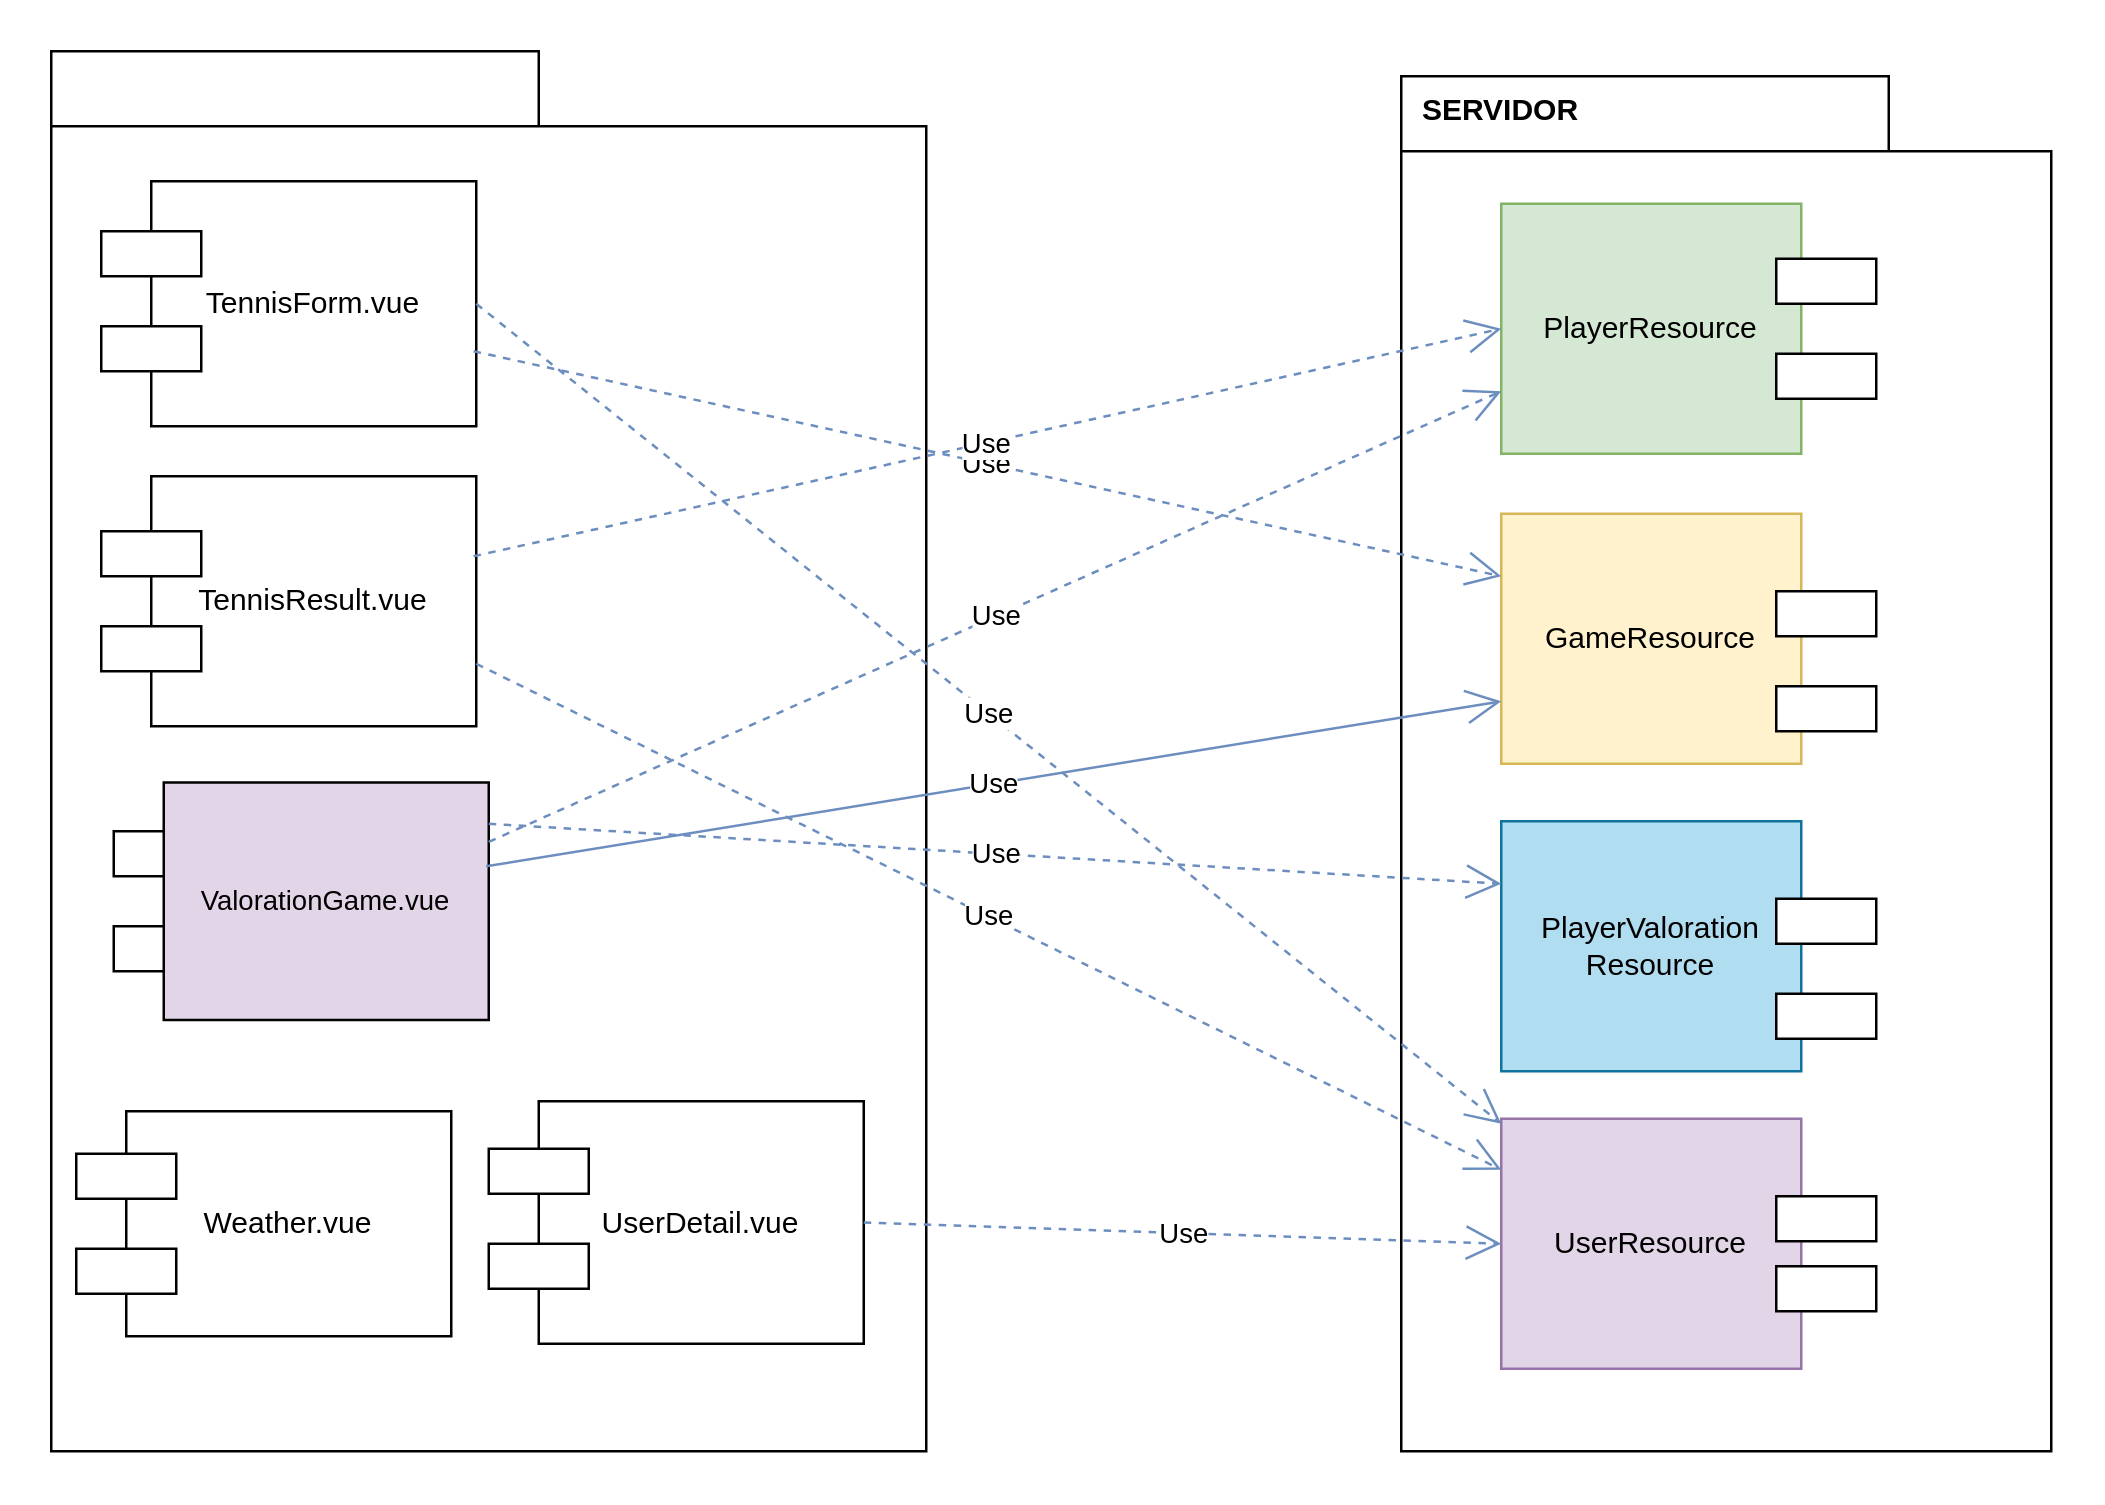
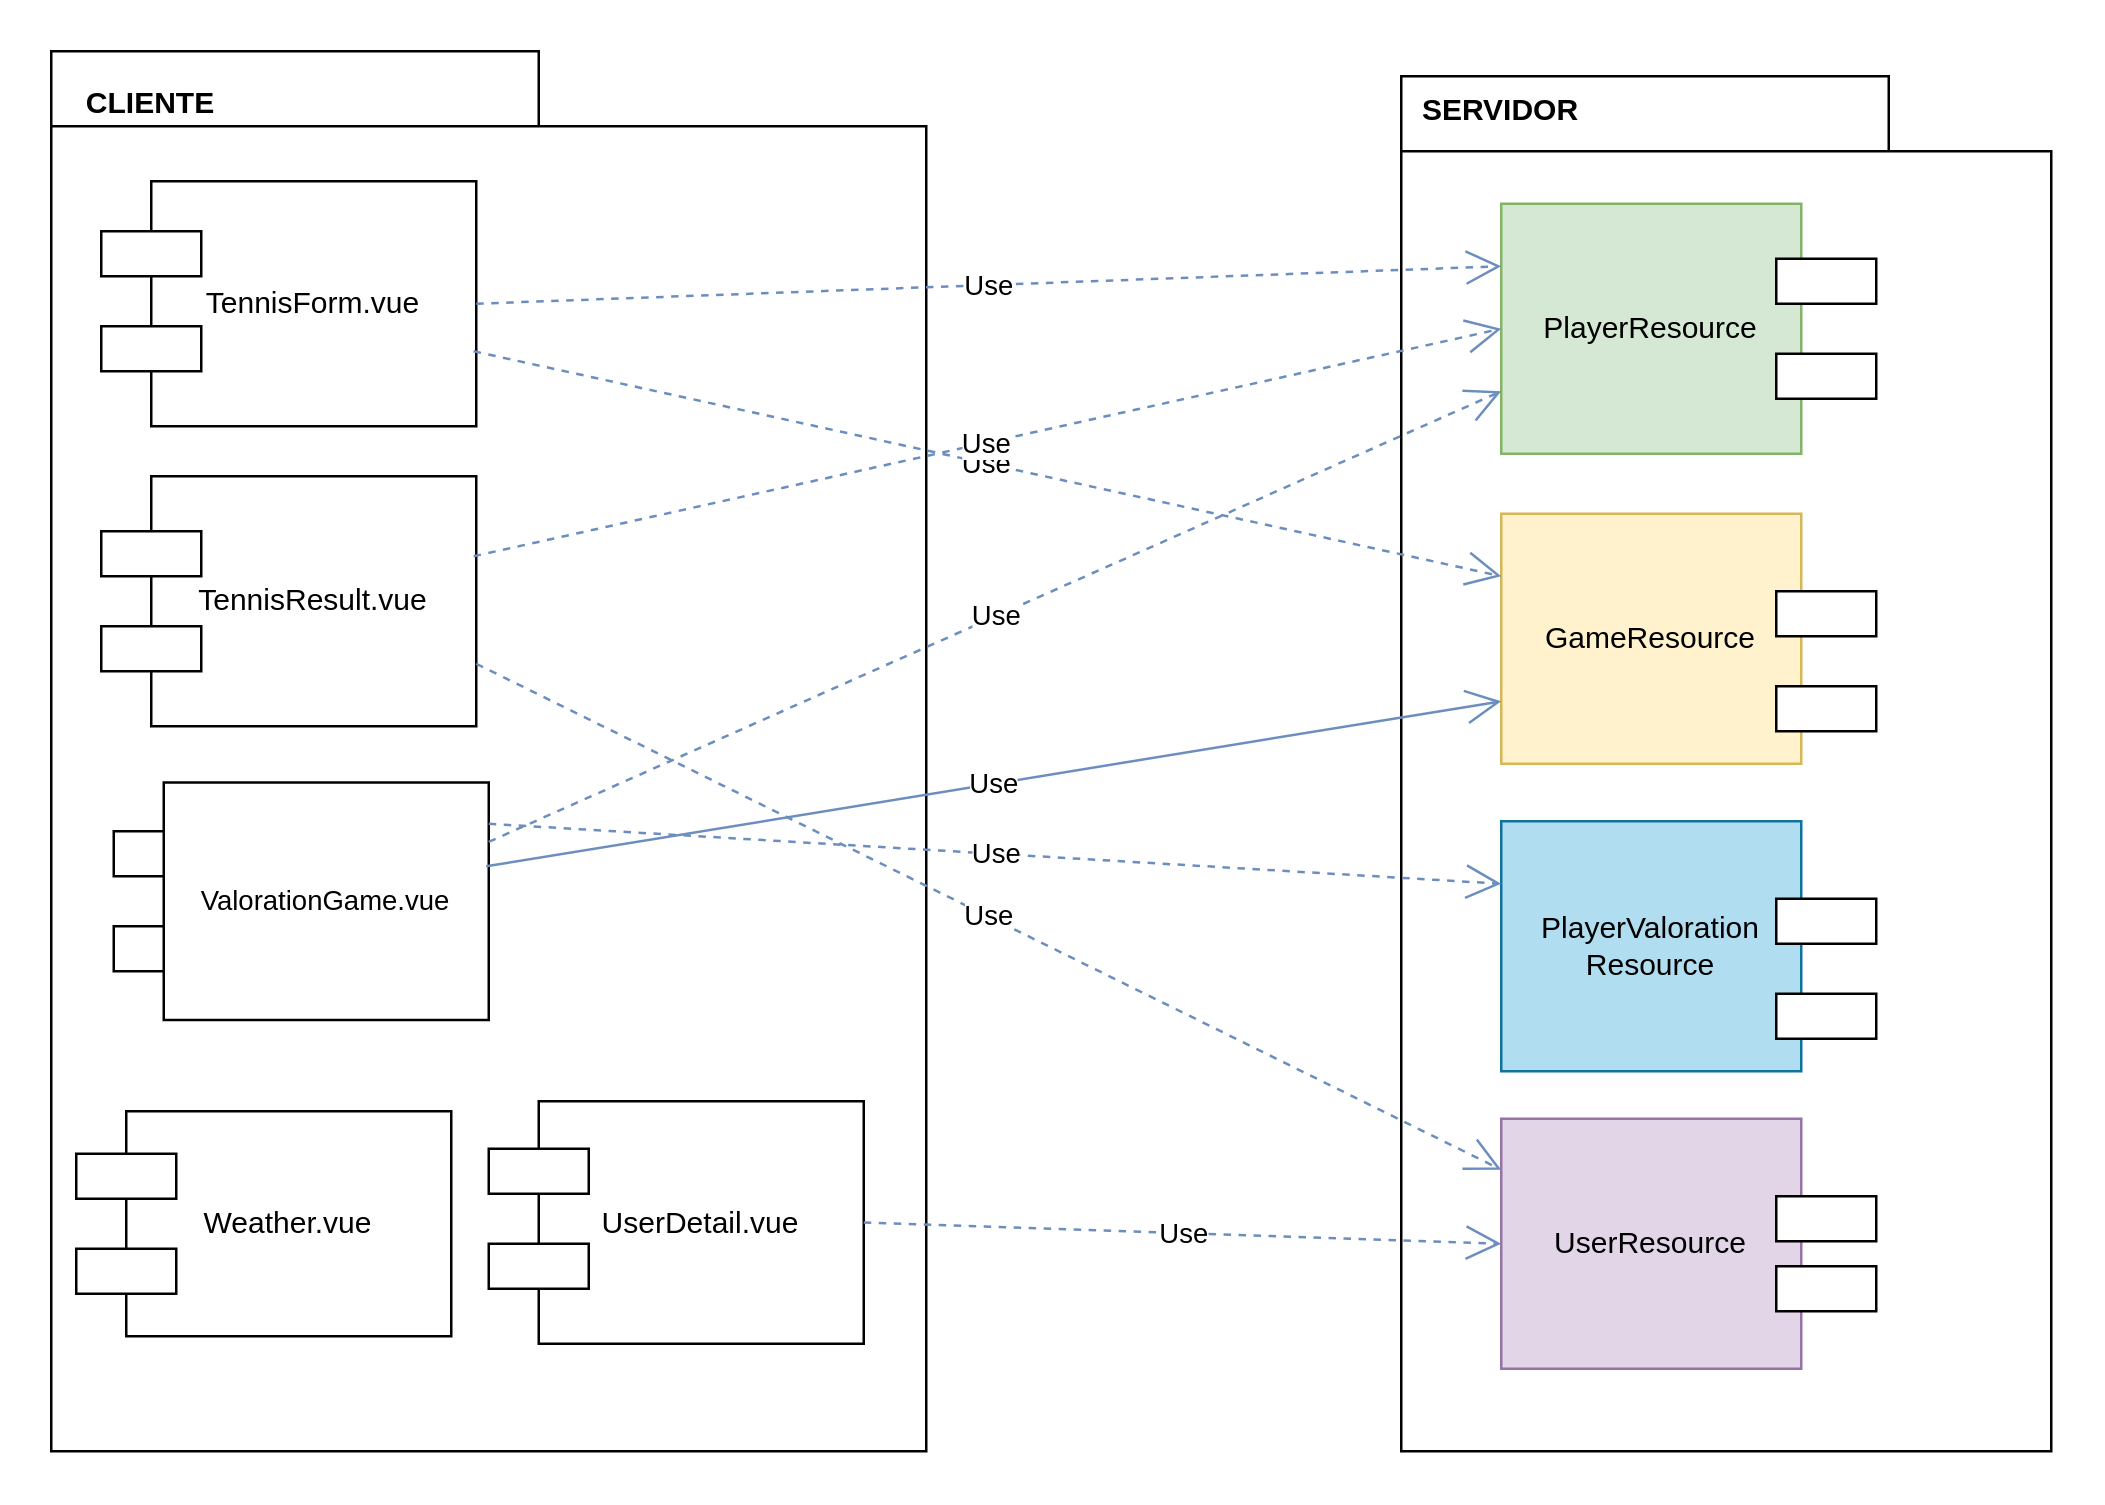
none -> (151, 101)
(326, 901) -> (326, 901)
(1341, 995) -> (986, 285)
